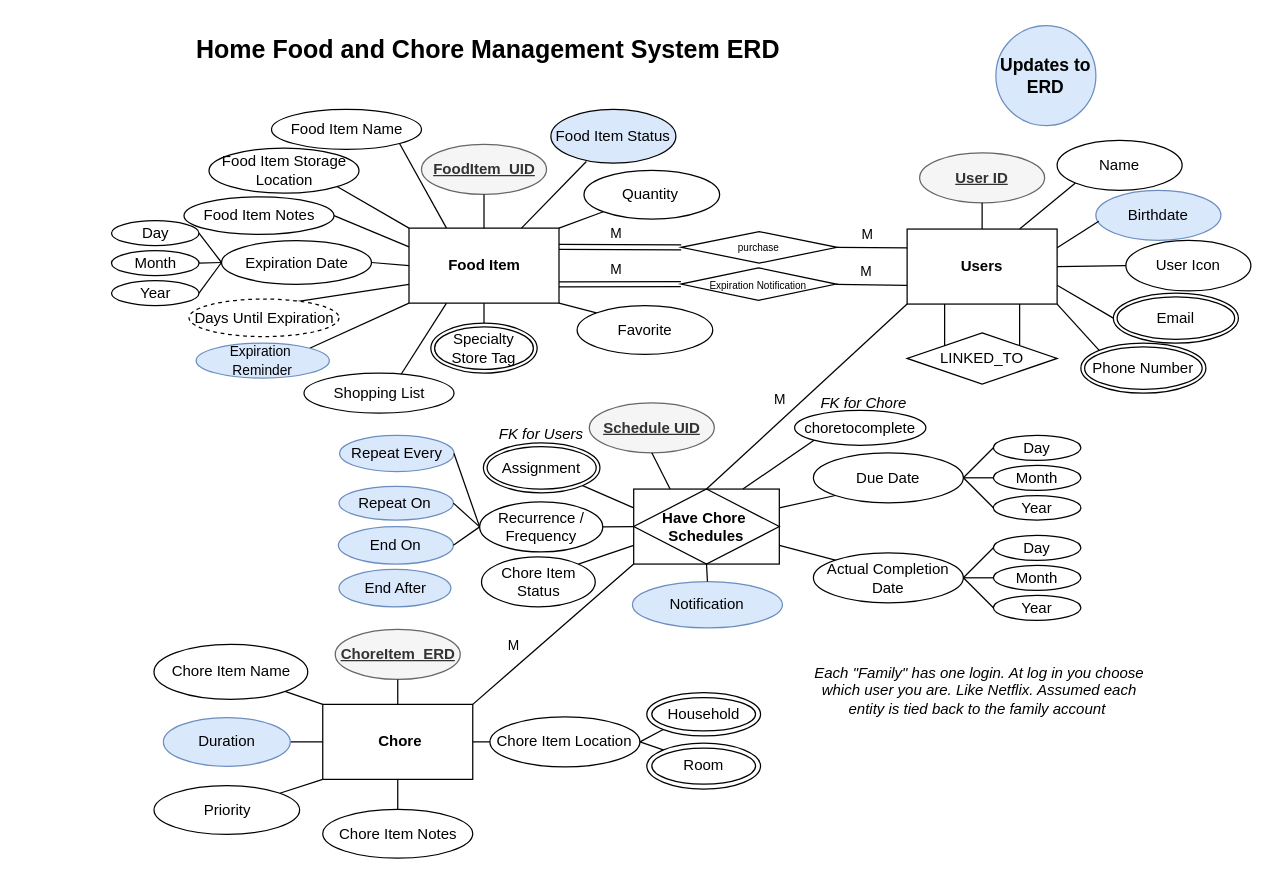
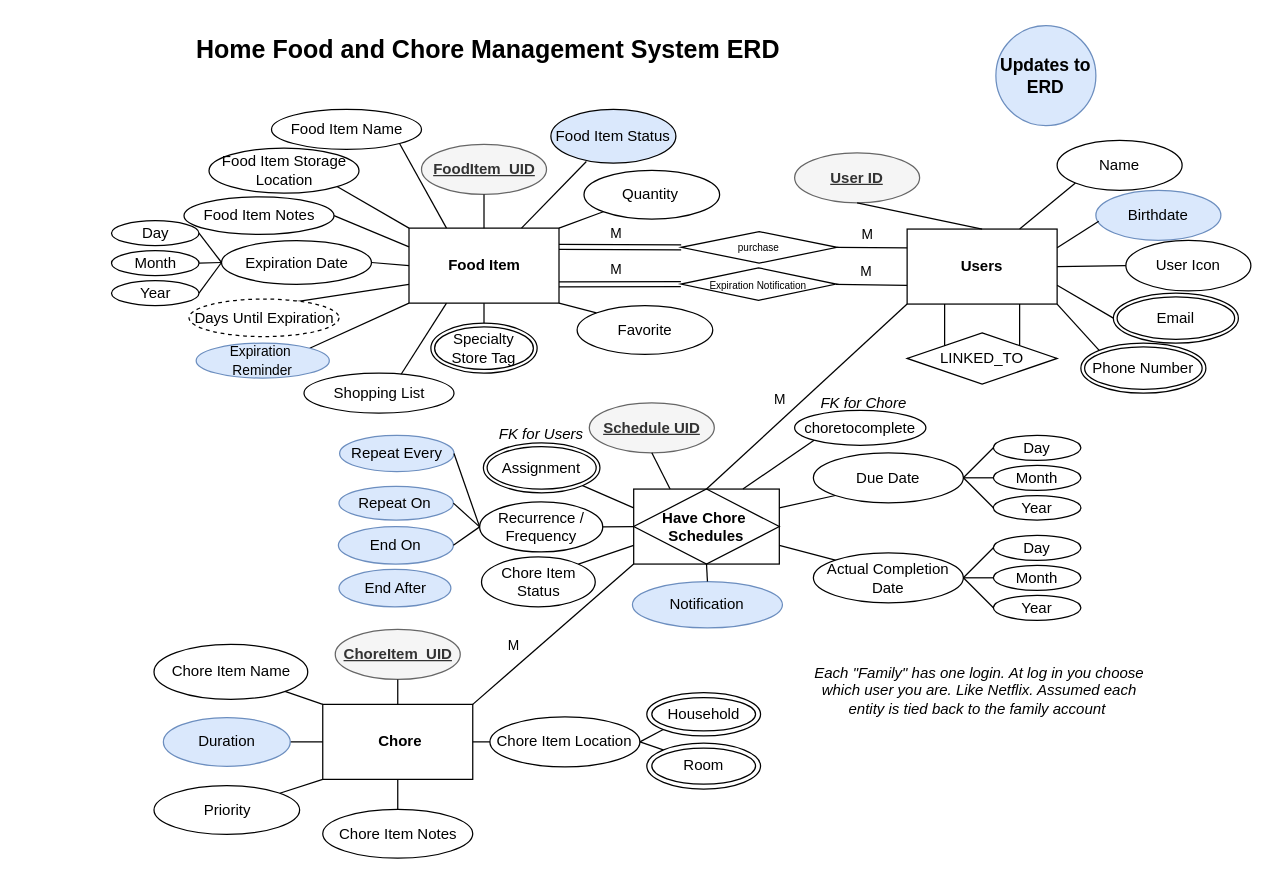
(982, 178) -> (857, 178)
(398, 654) -> (398, 654)
